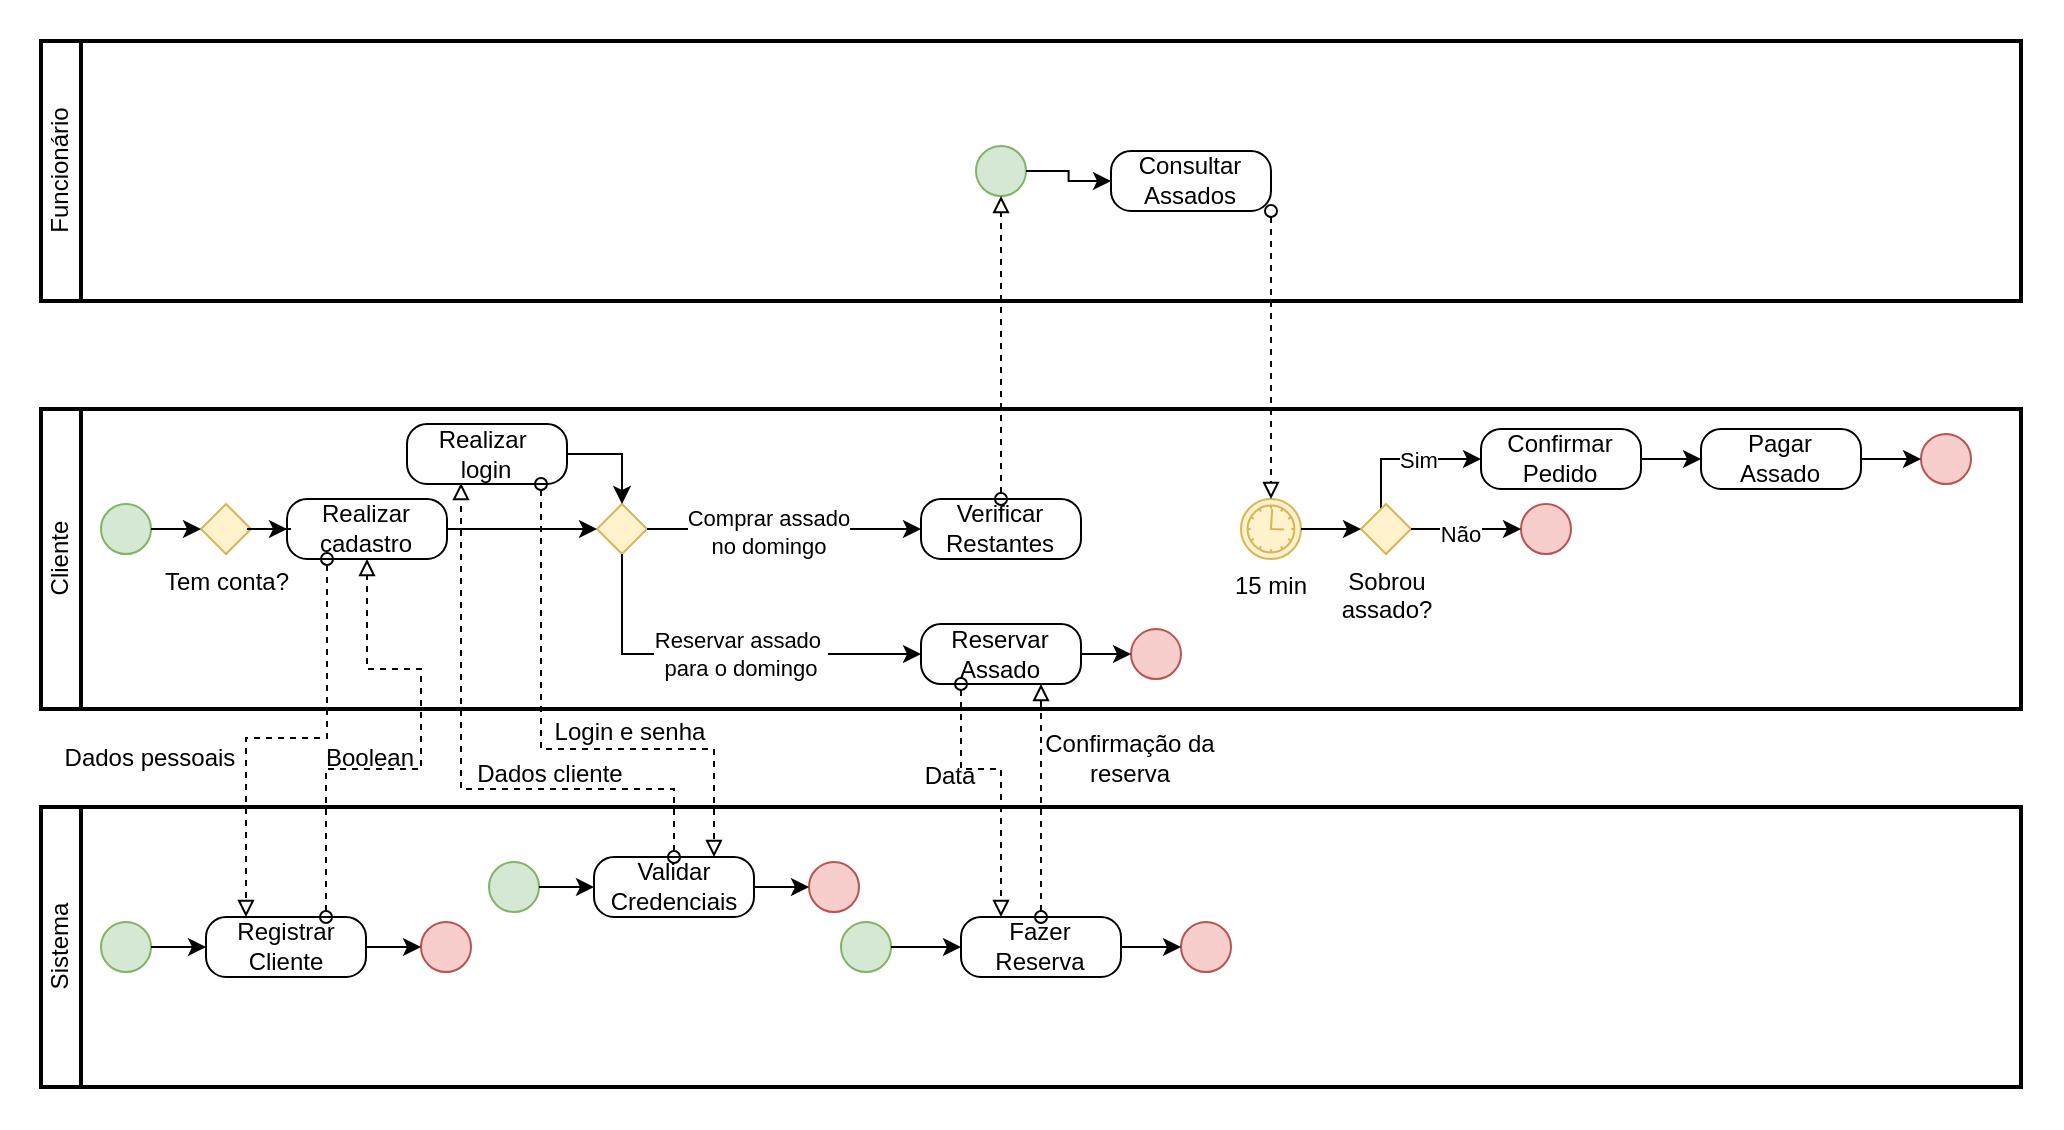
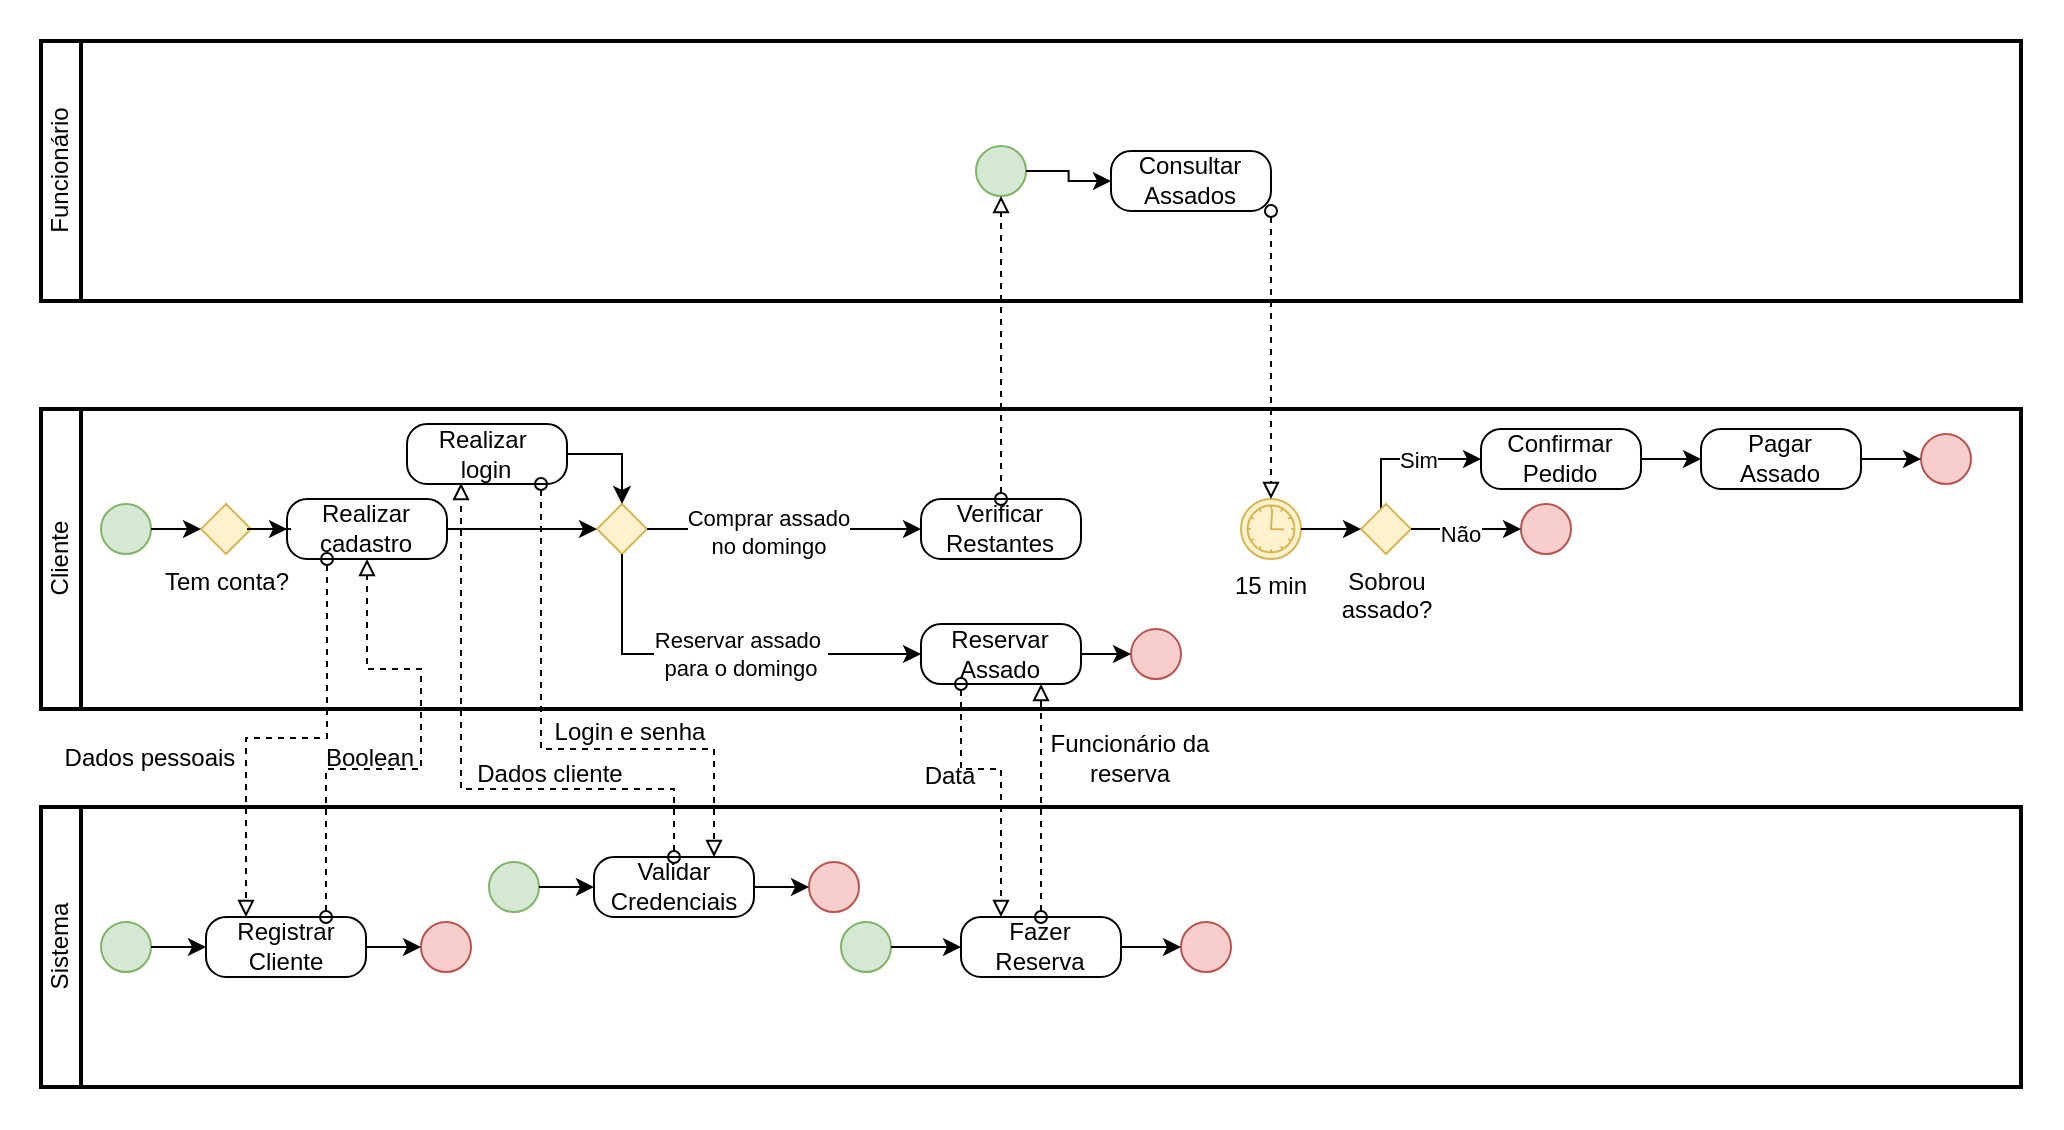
(1131, 759) -> (1131, 759)
